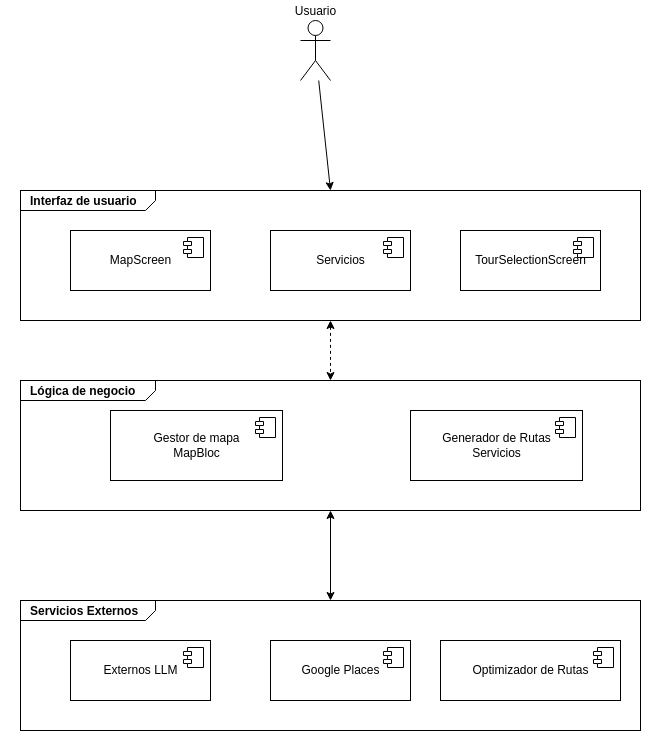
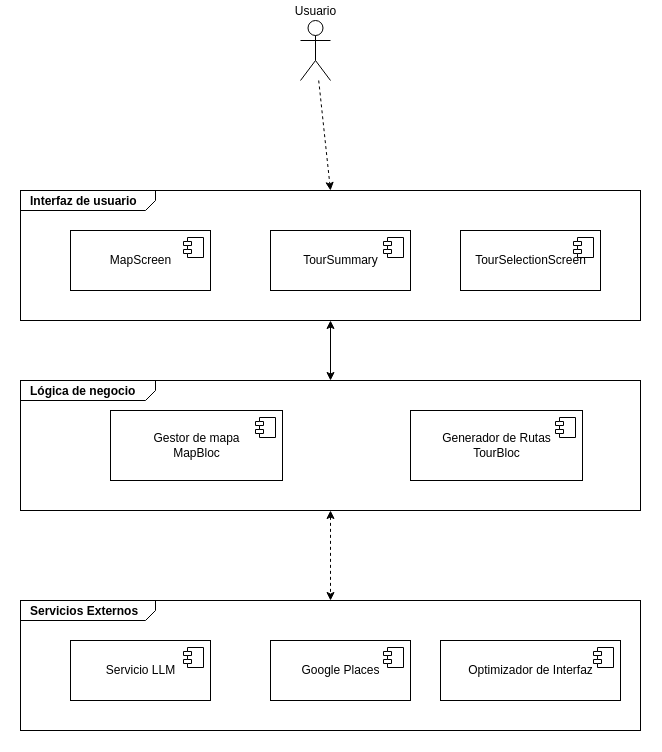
(324, 132) -> (324, 132)
(341, 261) -> (341, 261)
(331, 351) -> (331, 351)
(497, 446) -> (497, 446)
(331, 556) -> (331, 556)
(141, 671) -> (141, 671)
(531, 671) -> (531, 671)
